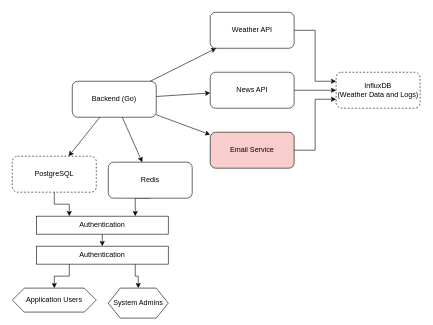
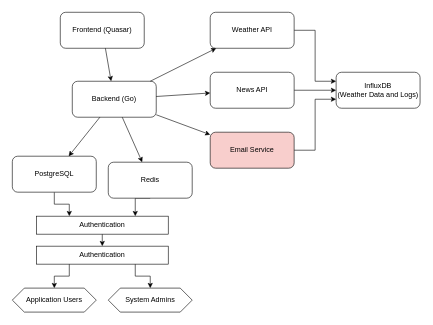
none -> (102, 30)
none -> (108, 62)
(378, 90) -> (378, 90)
(54, 174) -> (54, 174)
(138, 303) -> (150, 300)
